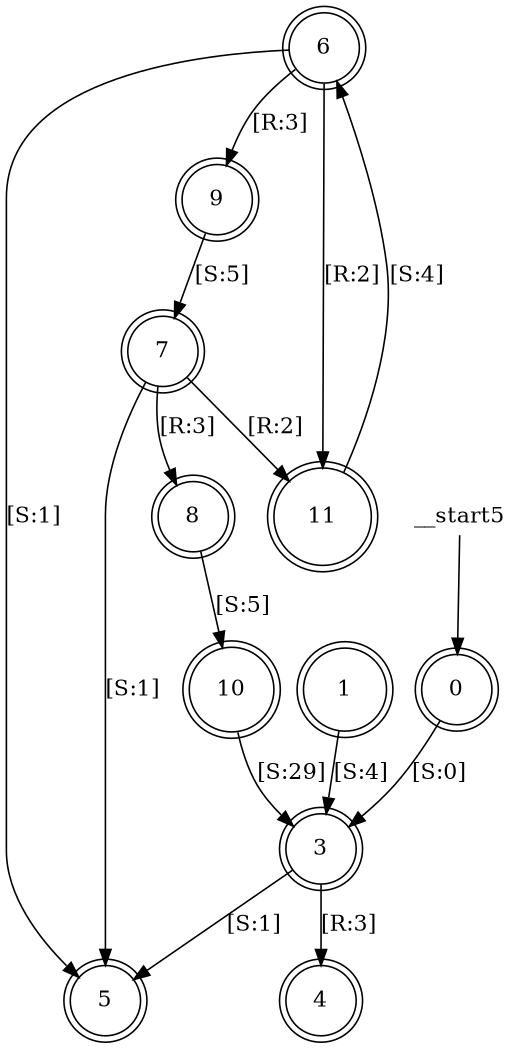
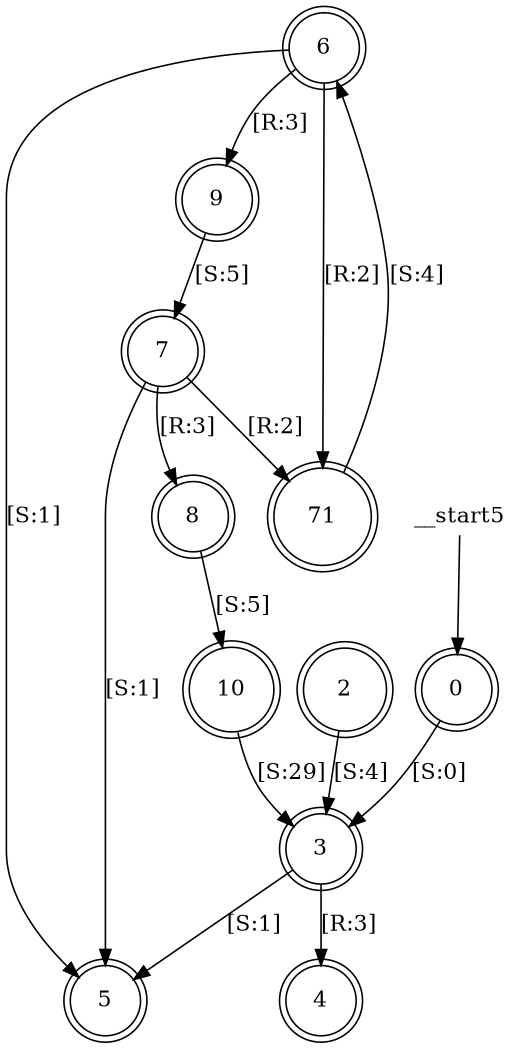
(323, 517) -> (323, 517)
(345, 690) -> (345, 690)
